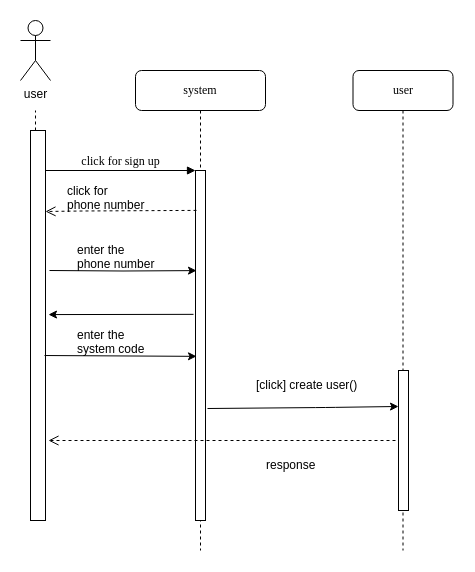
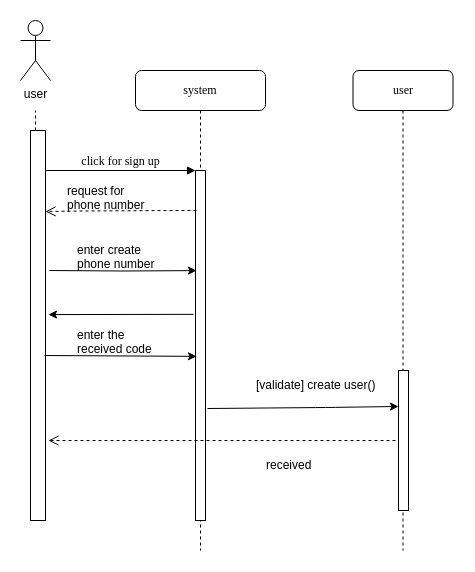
(106, 199) -> (106, 199)
(116, 258) -> (116, 258)
(113, 343) -> (118, 343)
(321, 386) -> (331, 386)
(293, 466) -> (292, 466)
